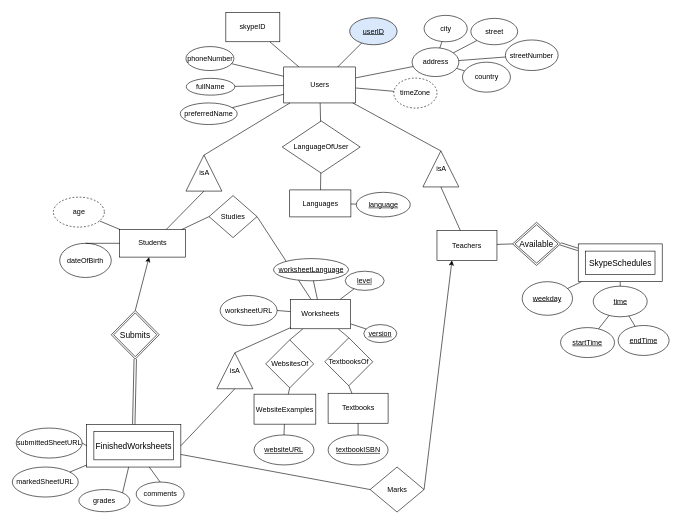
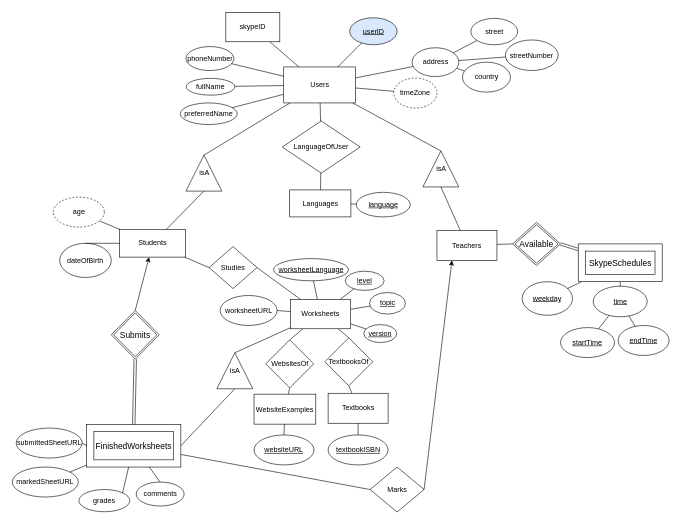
(446, 29) -> none
(441, 45) -> none
(233, 217) -> (233, 268)
none -> (388, 303)
none -> (360, 308)
